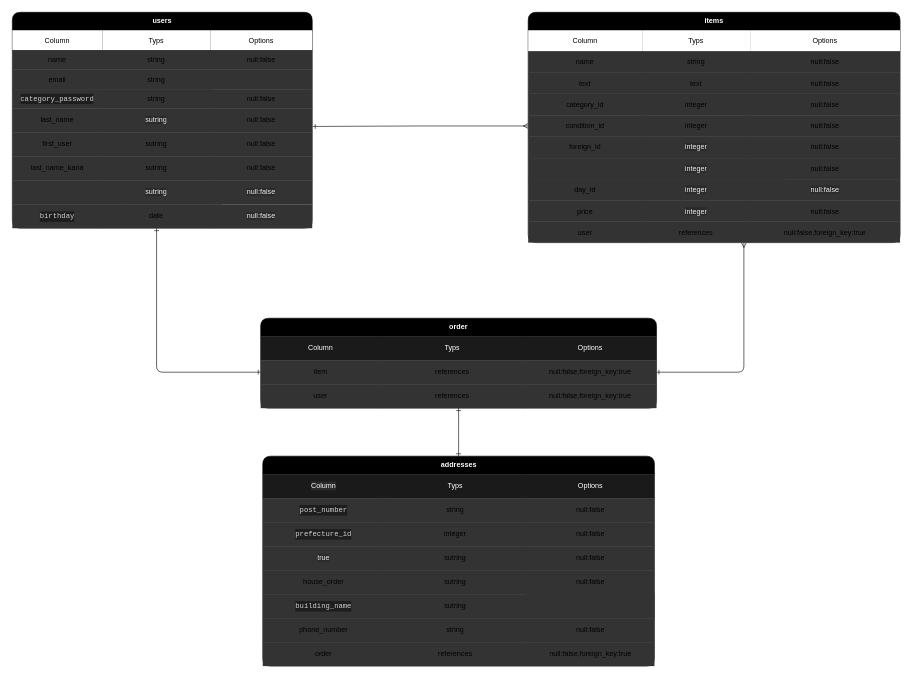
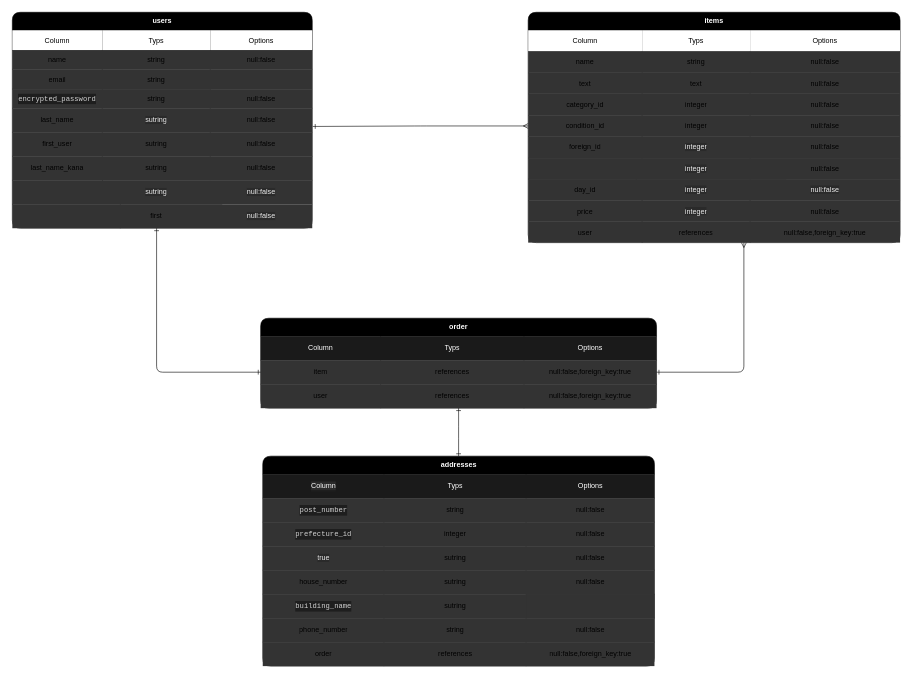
(57, 99) -> (57, 99)
(57, 216) -> none
(156, 216) -> (156, 216)
(324, 582) -> (324, 582)
